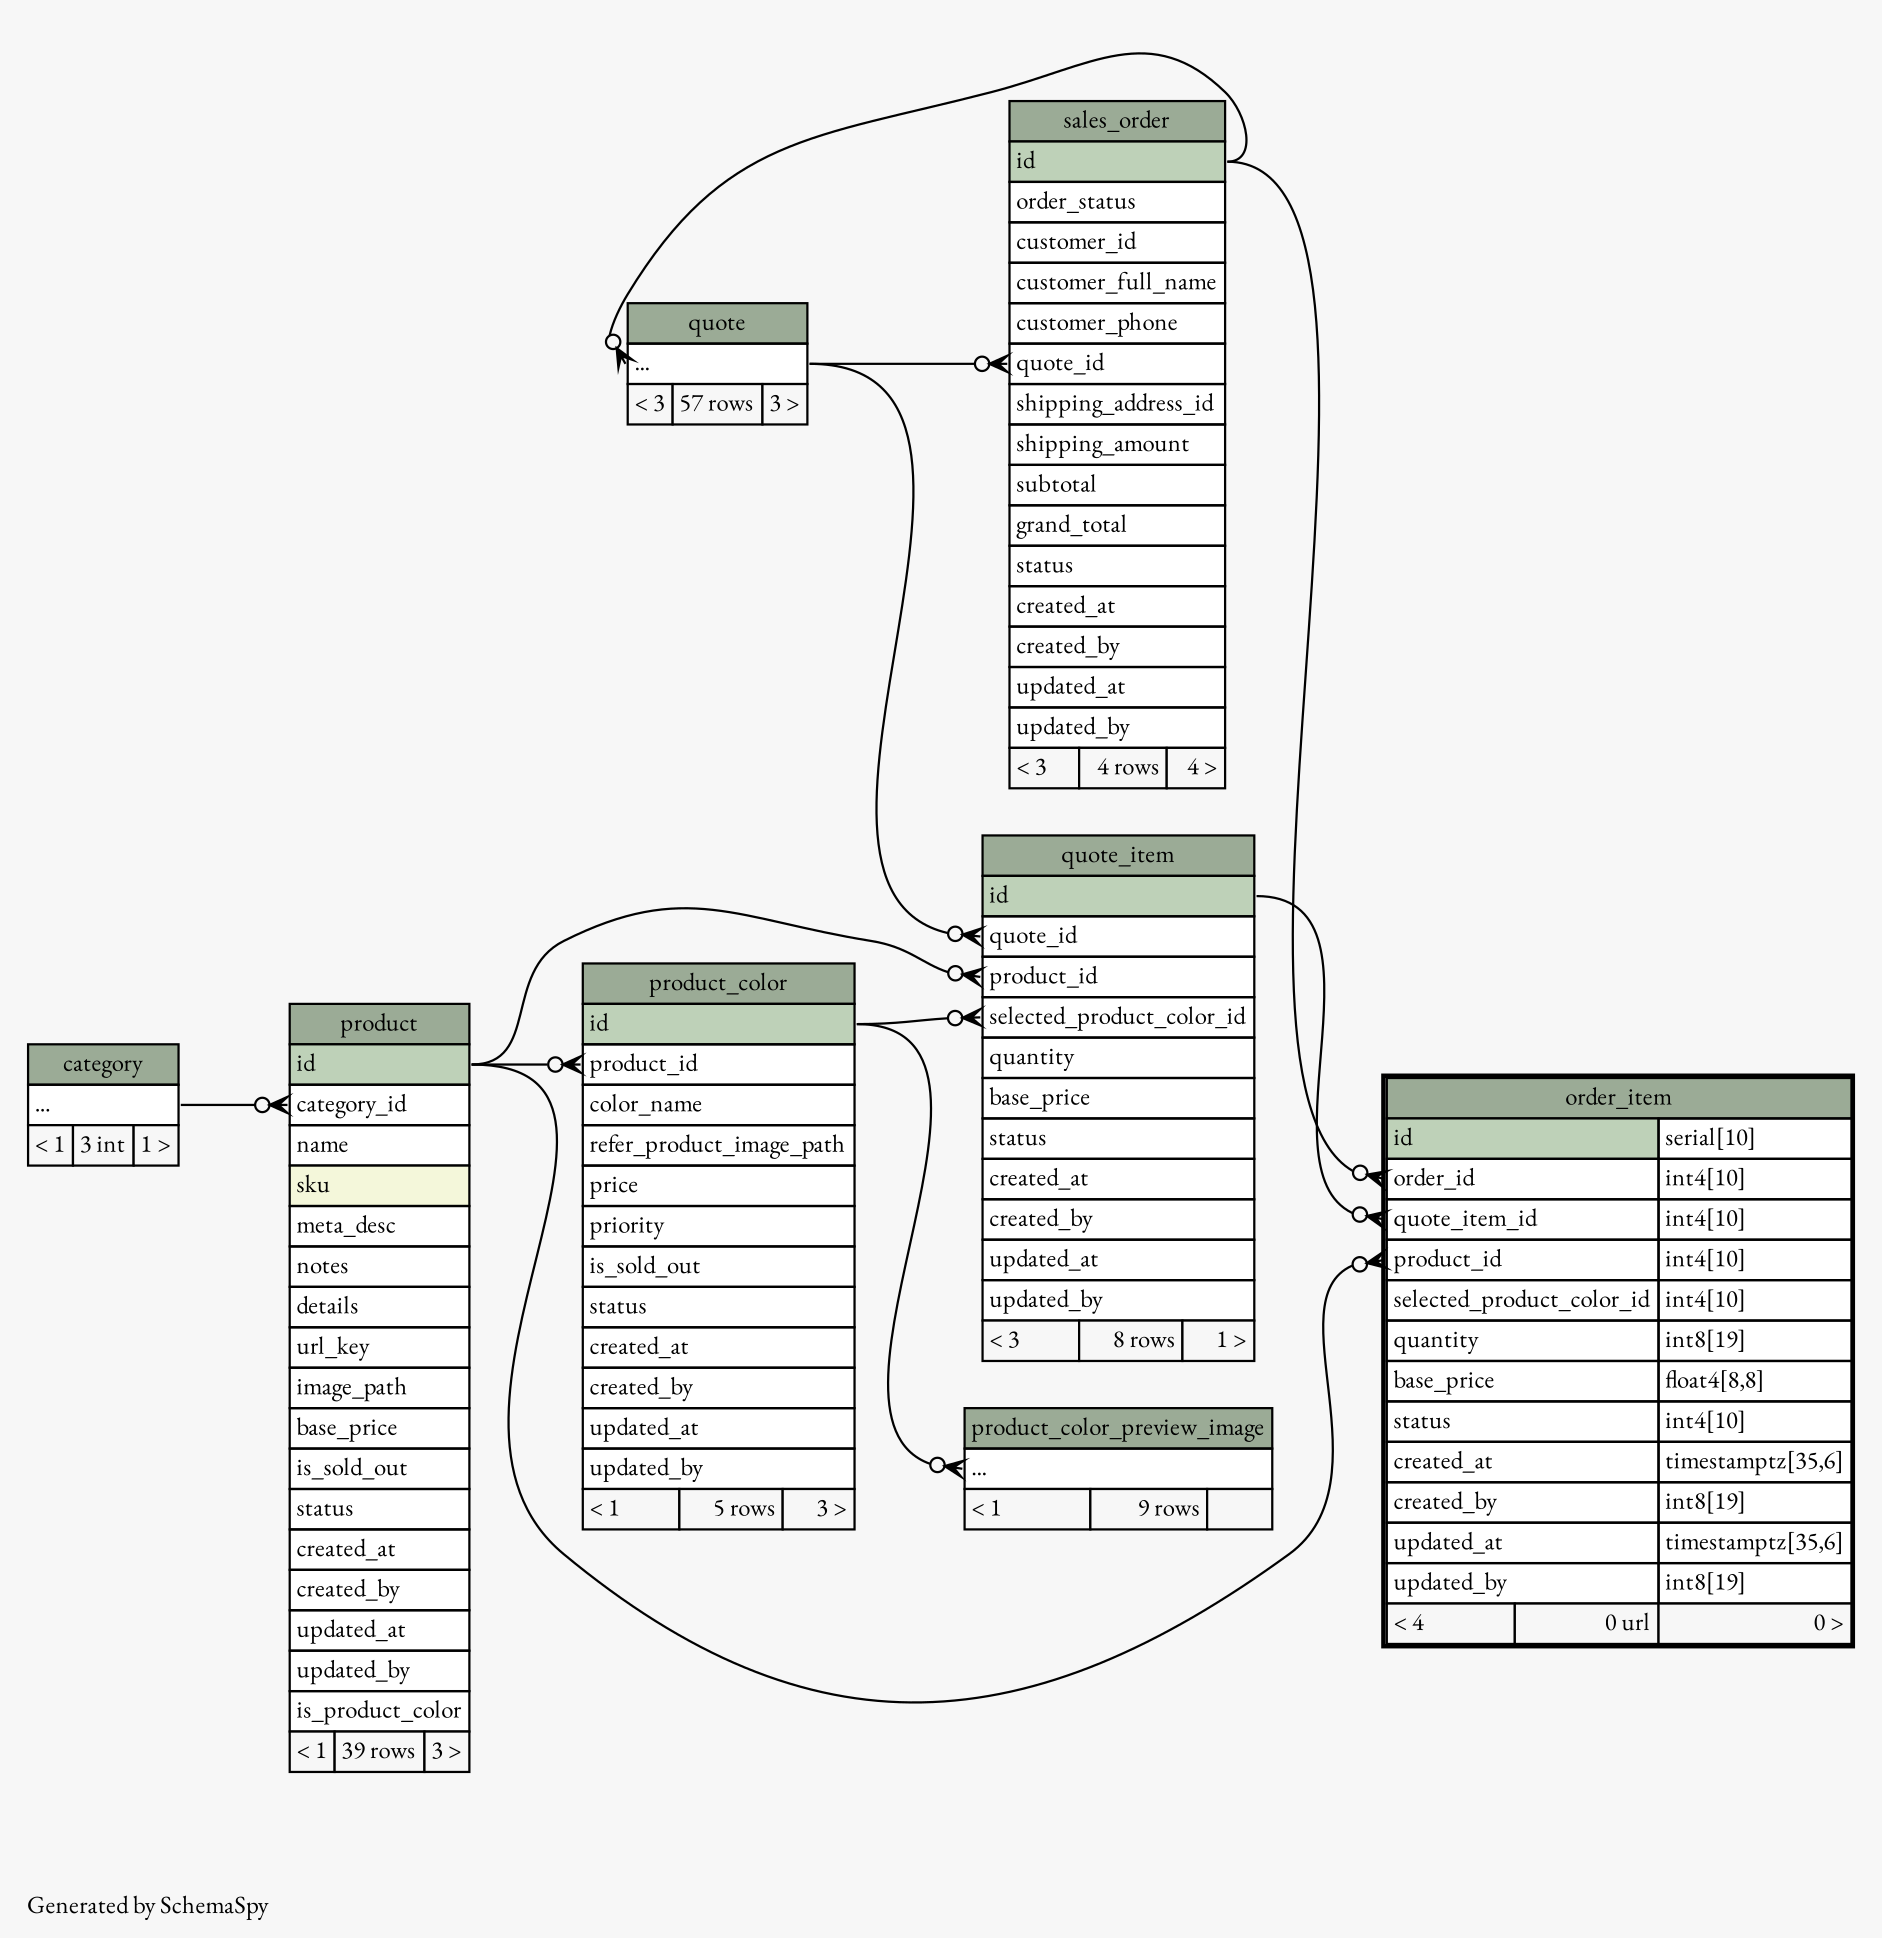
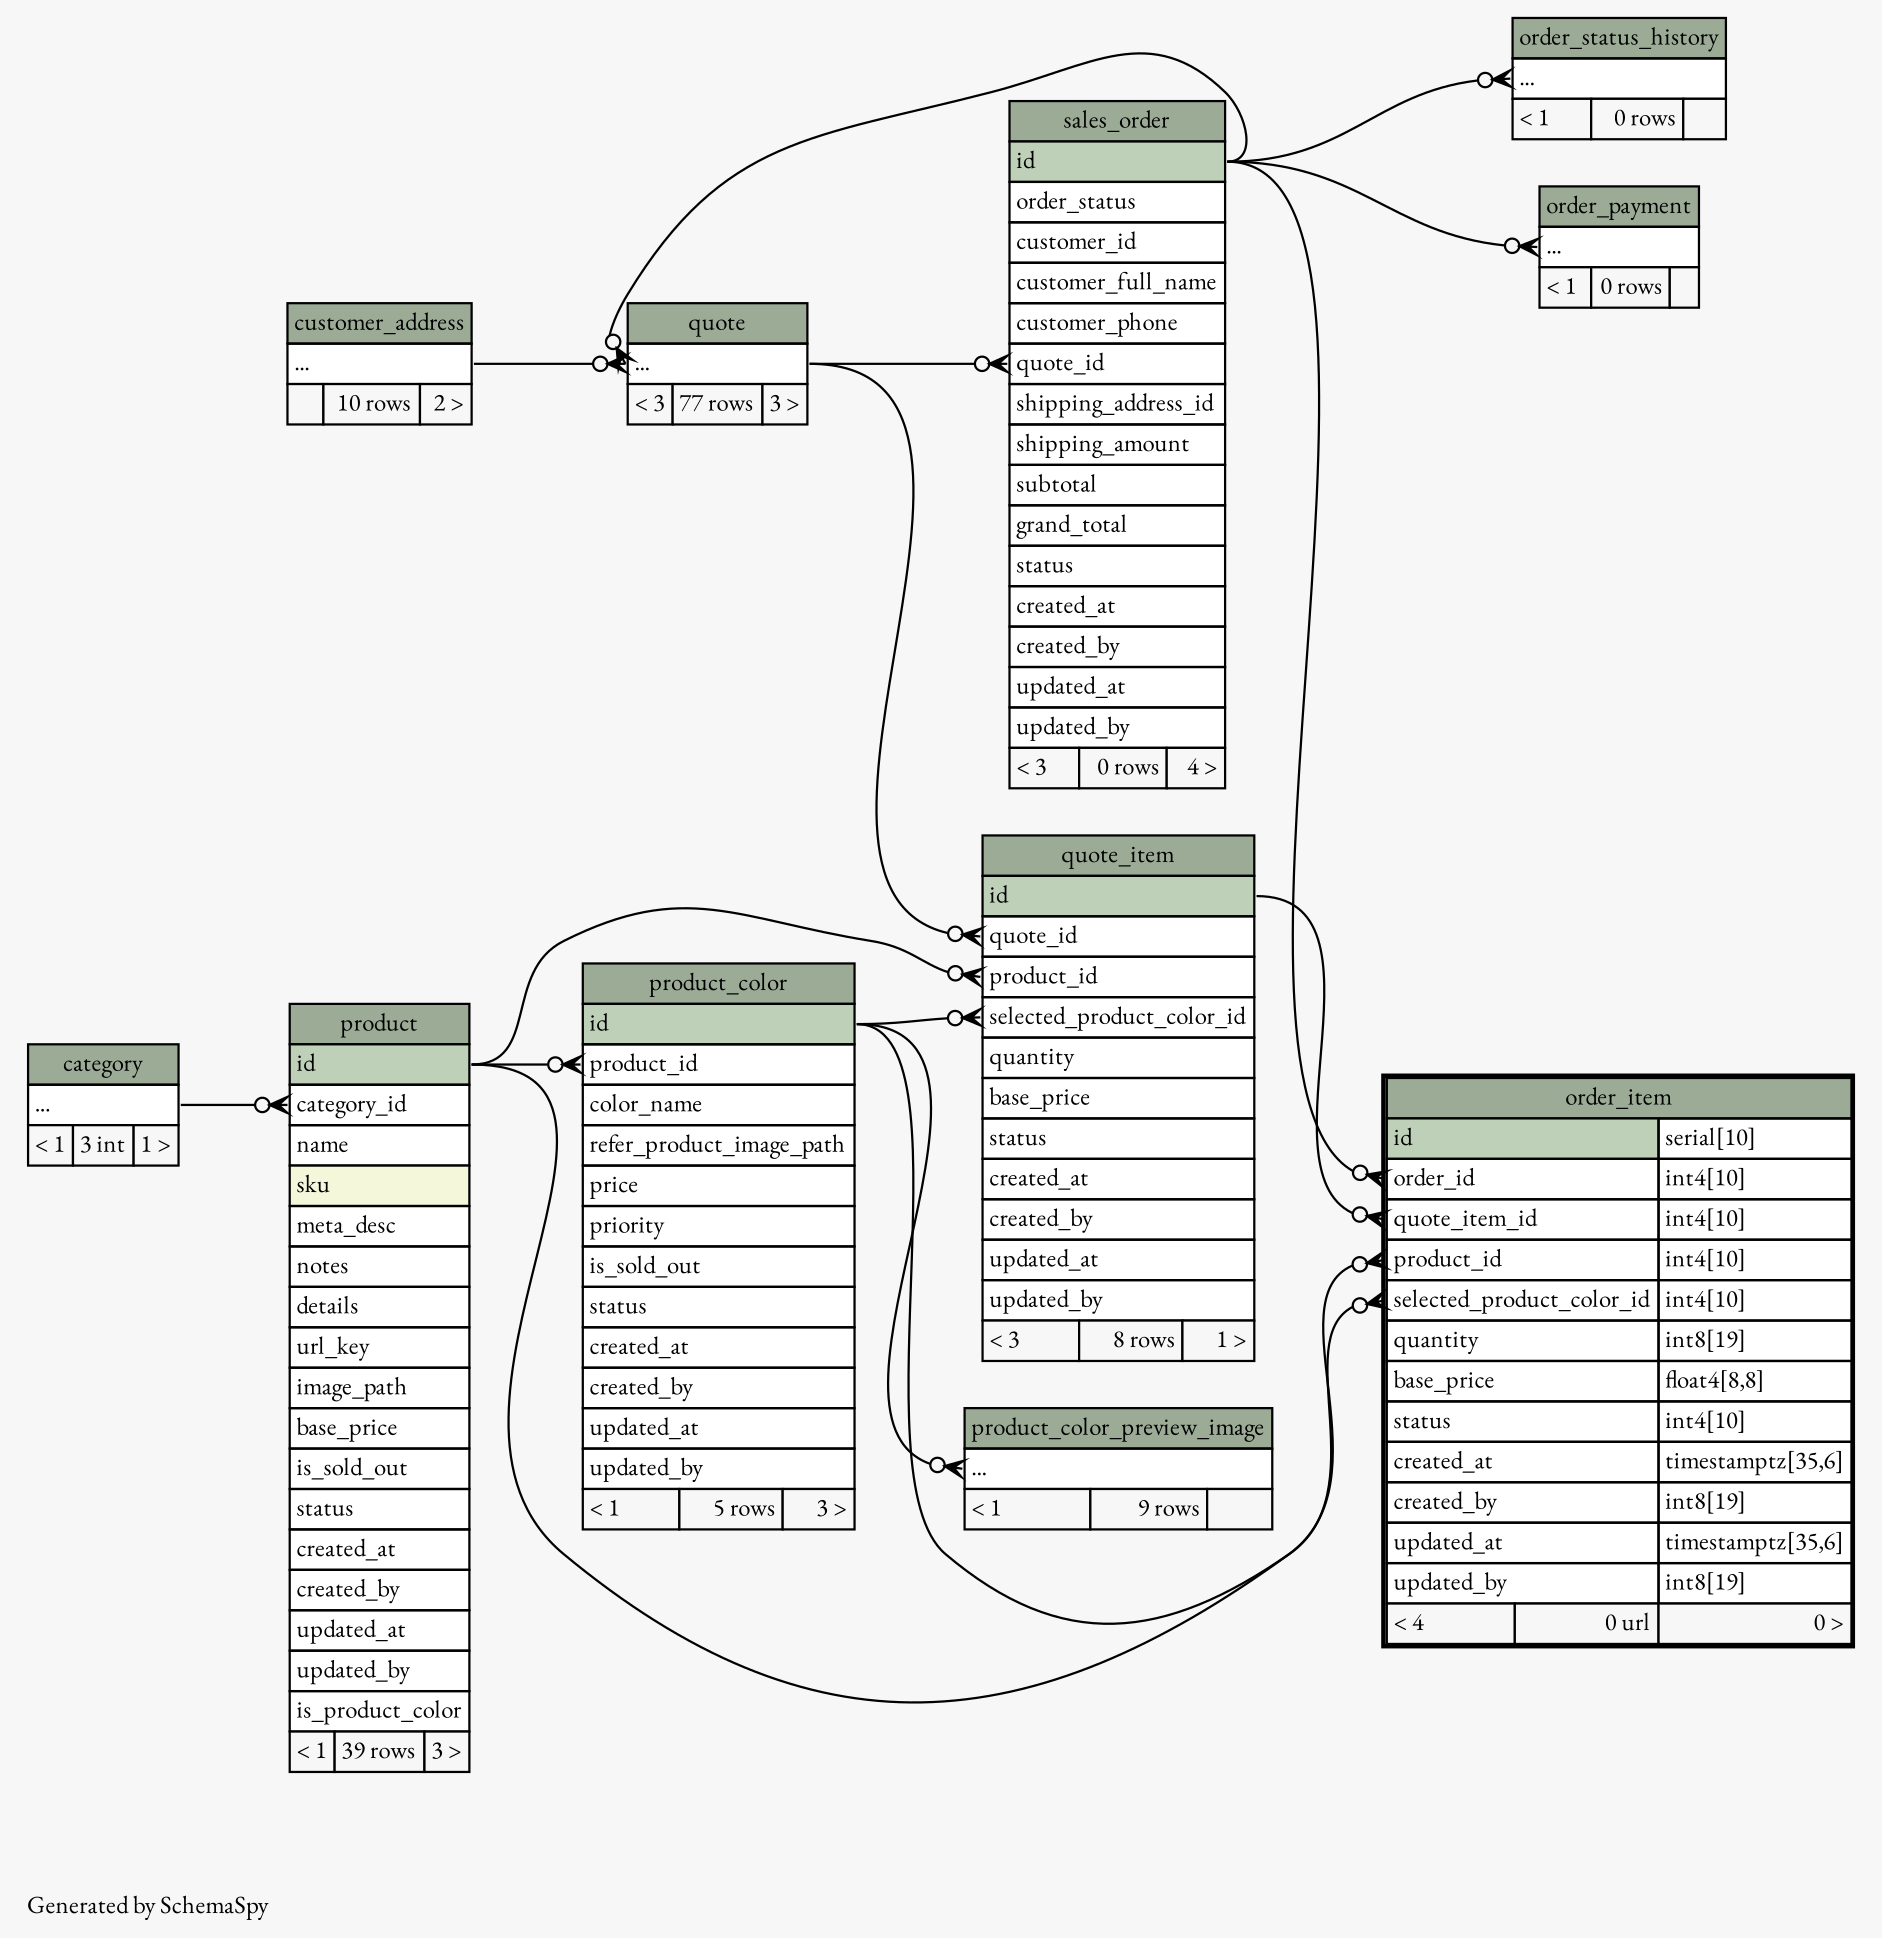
none -> (1618, 79)
none -> (1618, 247)
none -> (380, 364)
(718, 403) -> (718, 403)
(1129, 767) -> (1129, 767)
none -> (980, 1579)
